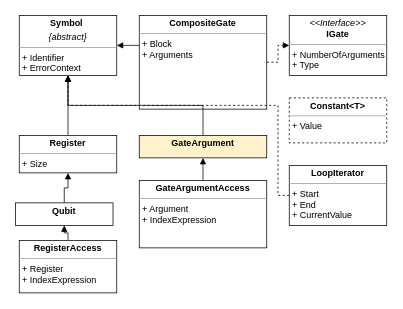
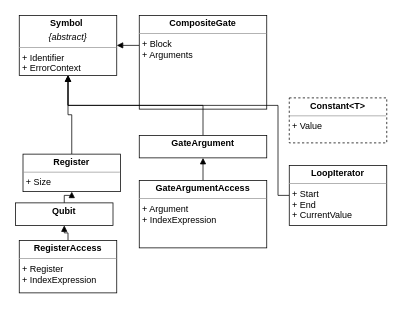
(338, 45) -> none
(273, 62) -> none
(278, 118) -> (278, 118)
(203, 147) -> (203, 147)
(68, 154) -> (72, 173)
